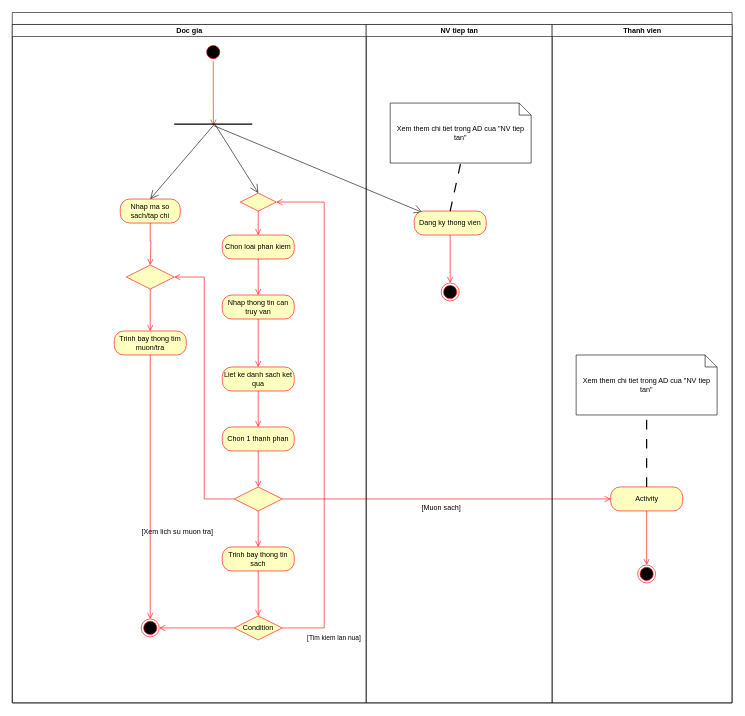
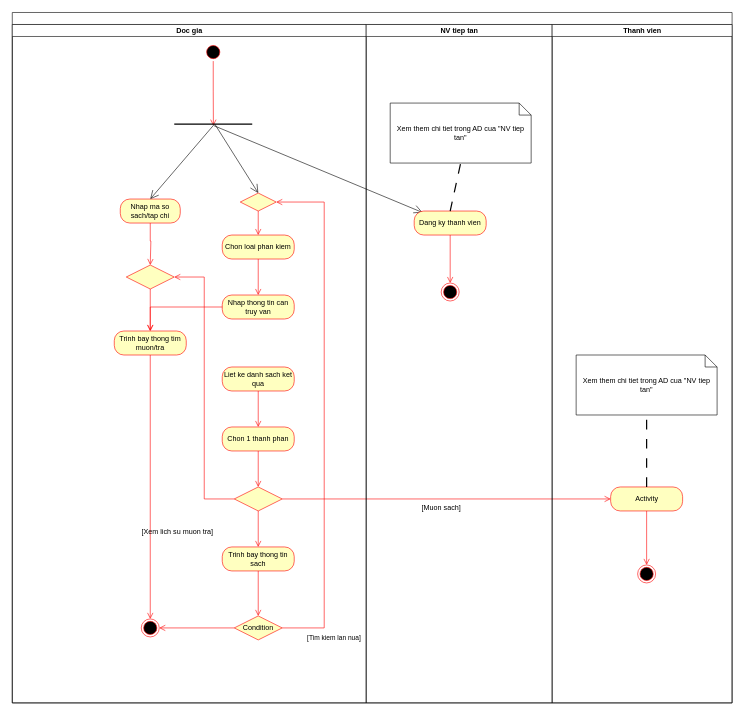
(450, 223) -> (450, 223)
(258, 342) -> (187, 307)
